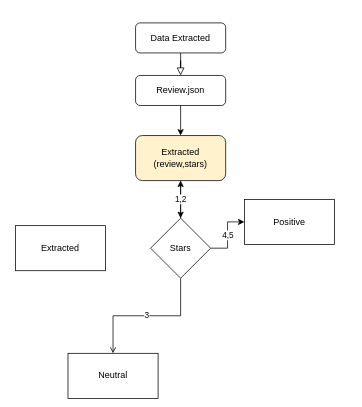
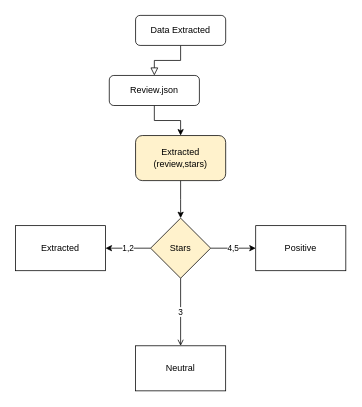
(180, 38) -> (180, 30)
(180, 90) -> (154, 90)
(180, 216) -> (130, 248)
(289, 222) -> (300, 248)
(180, 248) -> (180, 248)
(113, 375) -> (180, 368)
